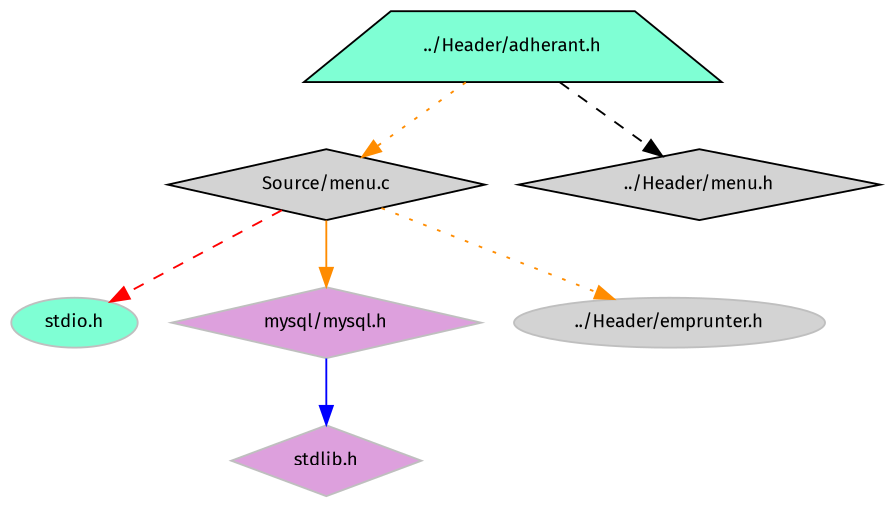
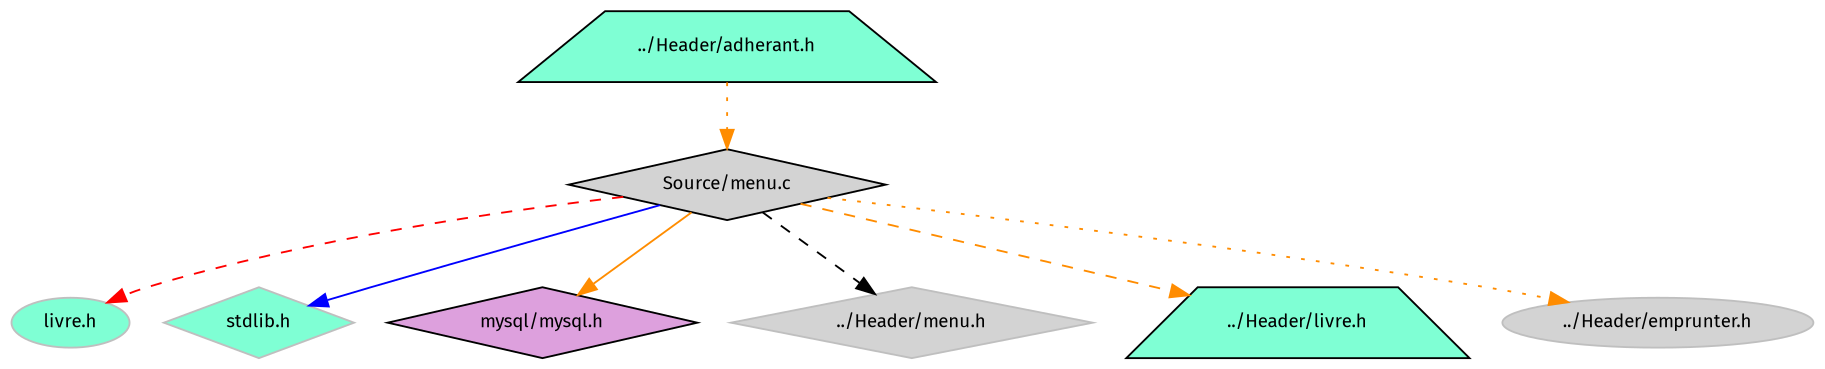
(603, 114) -> (811, 248)
(699, 185) -> (912, 323)
(75, 323) -> (71, 323)
(326, 323) -> (542, 323)
none -> (1298, 323)
(326, 382) -> (494, 252)
(326, 461) -> (259, 323)
